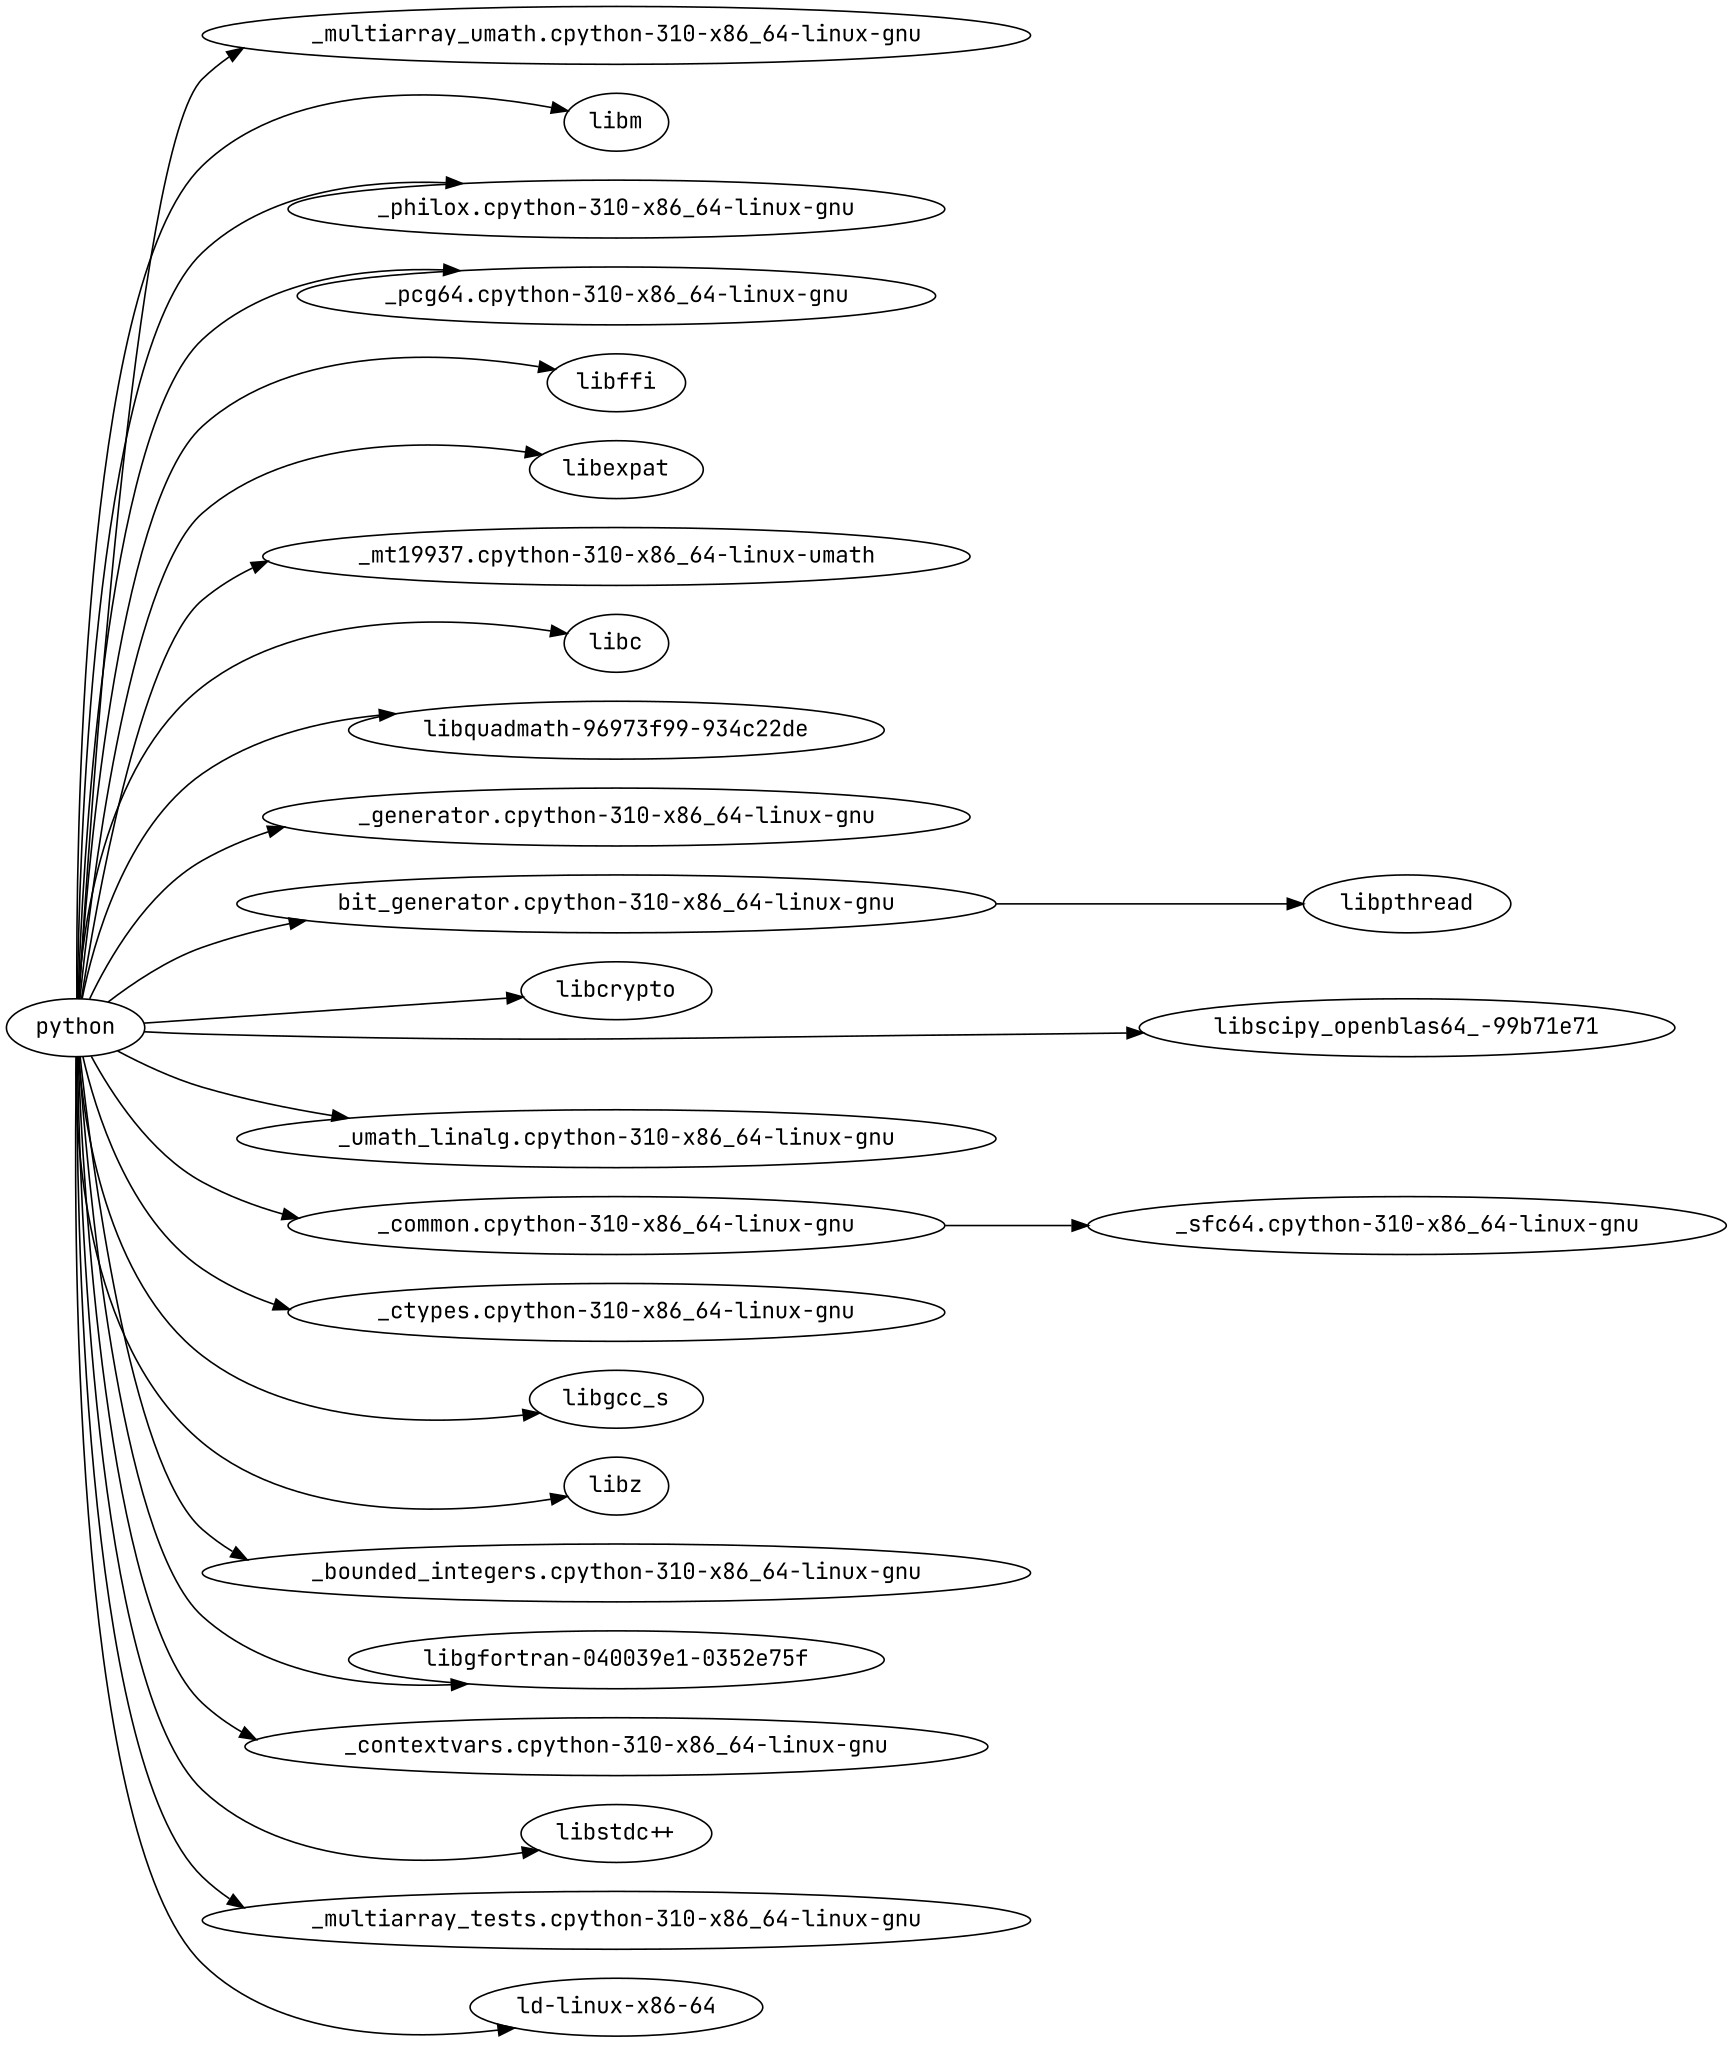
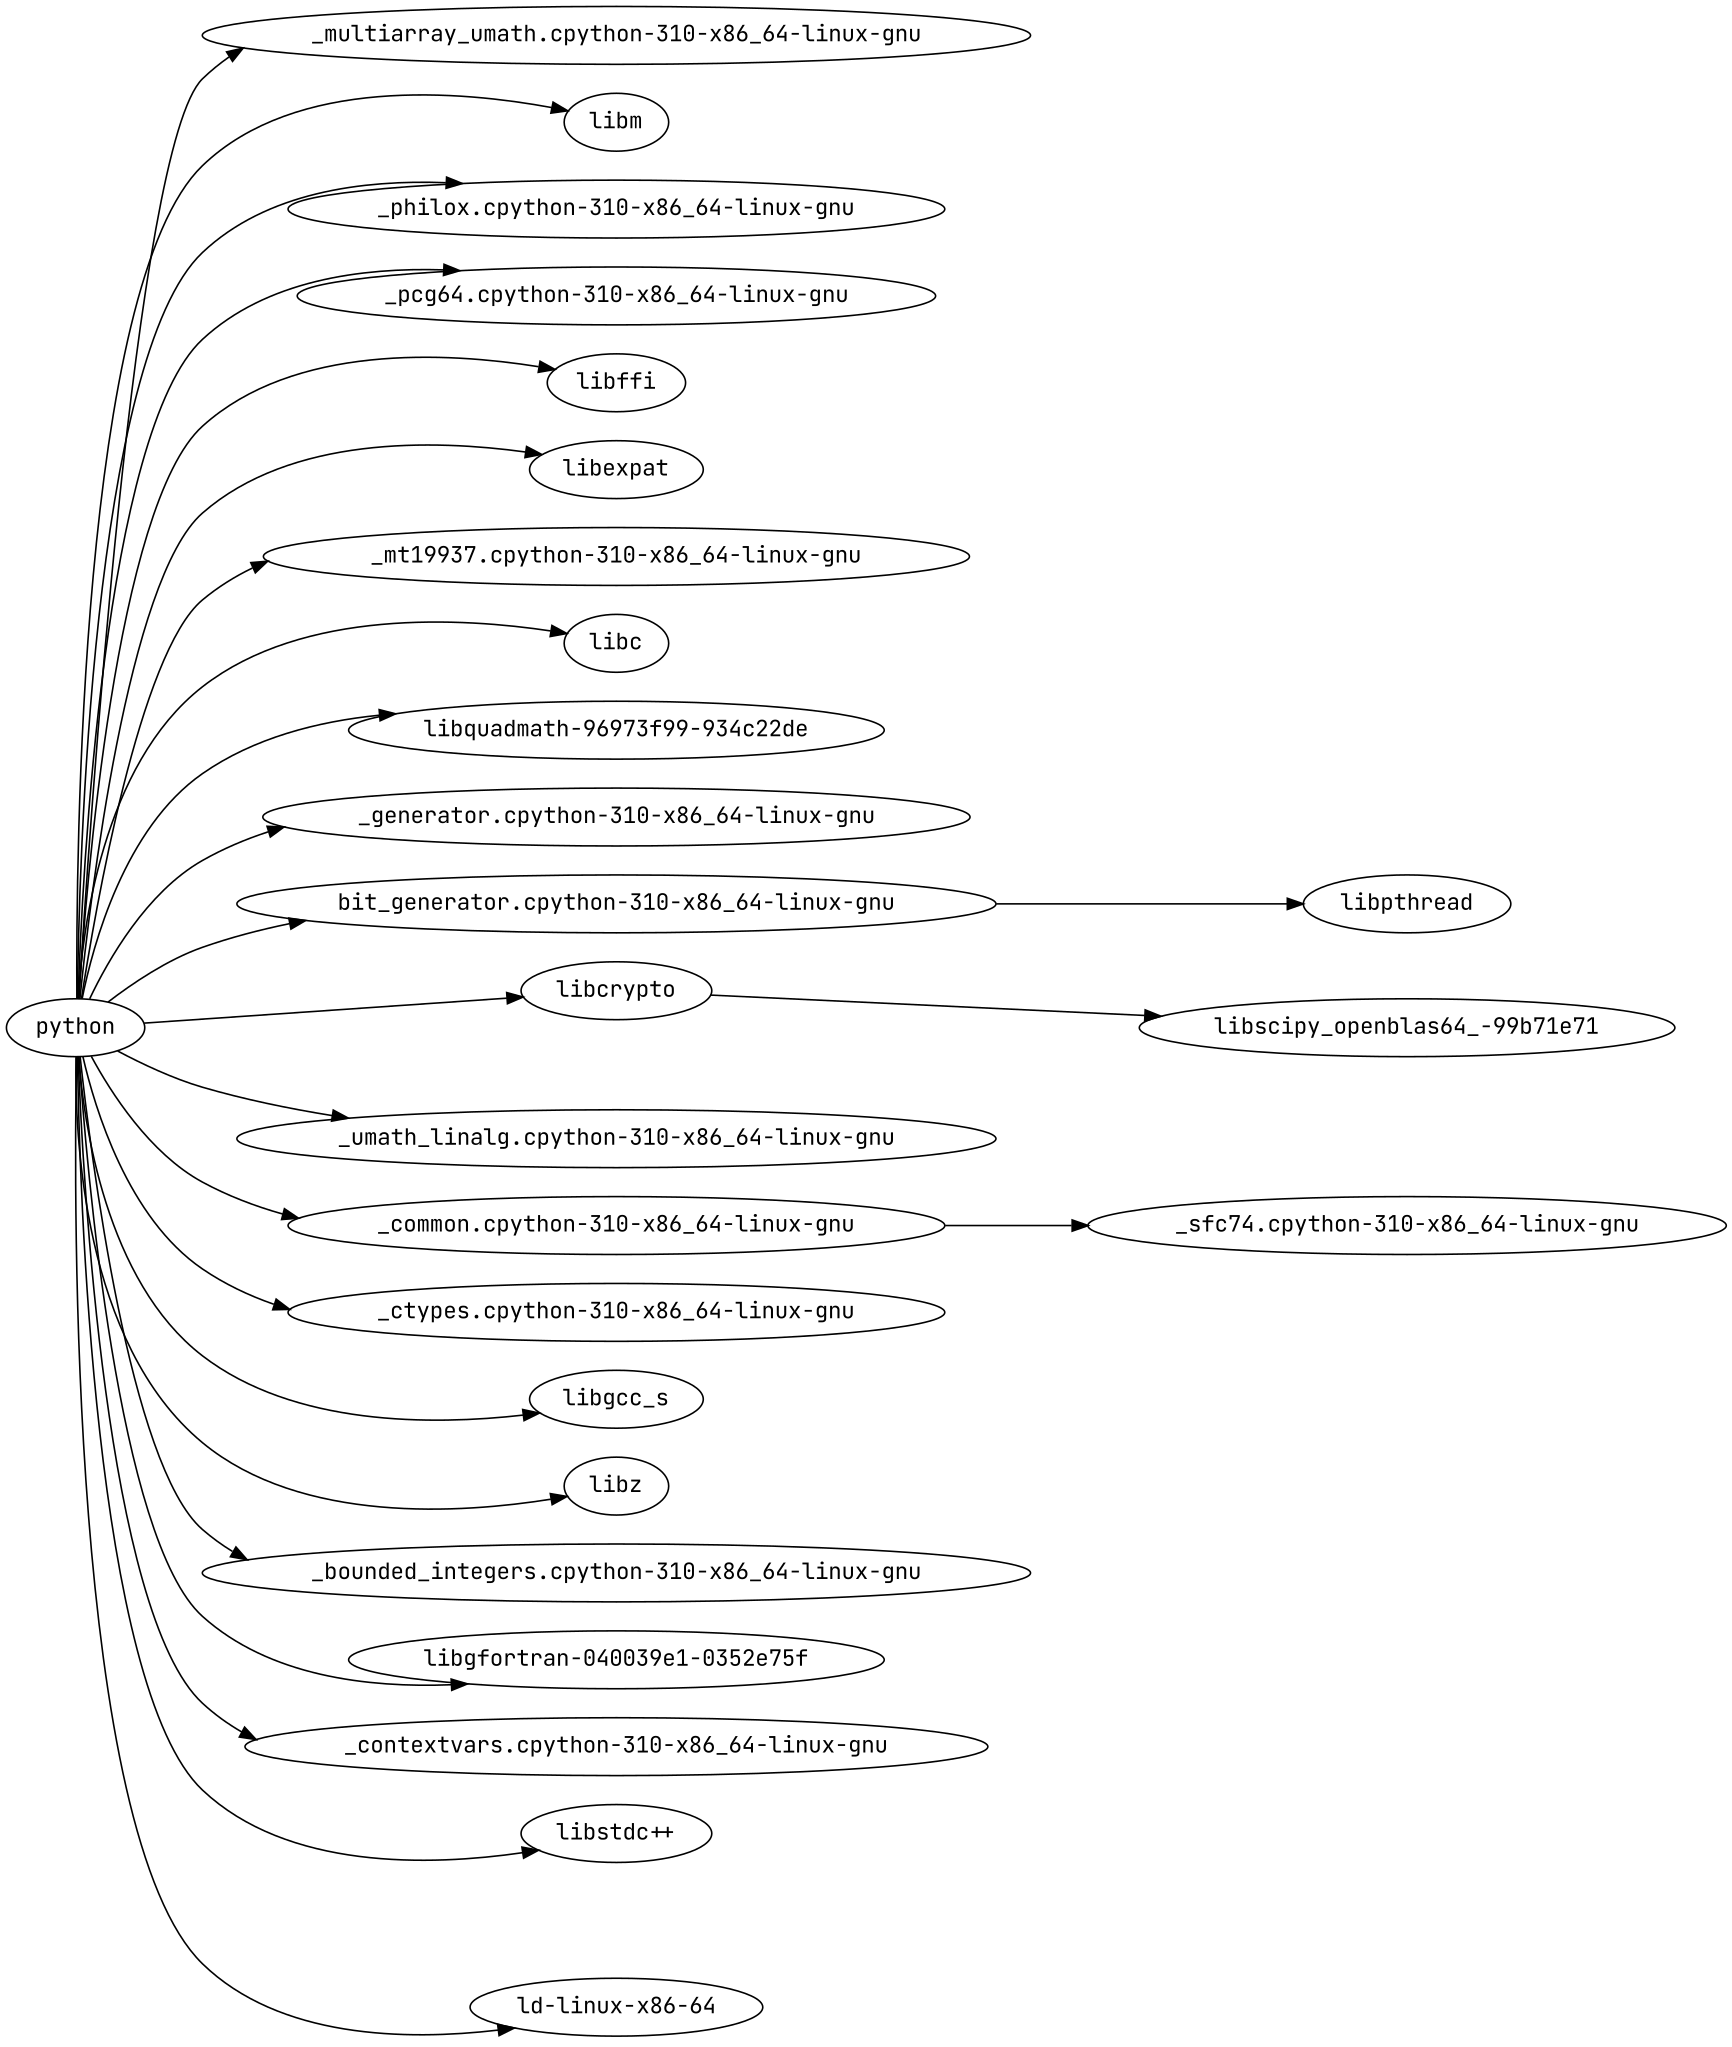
(616, 556) -> (616, 556)
(635, 1039) -> (928, 1005)
(1407, 1226) -> (1407, 1226)
(616, 1920) -> none
